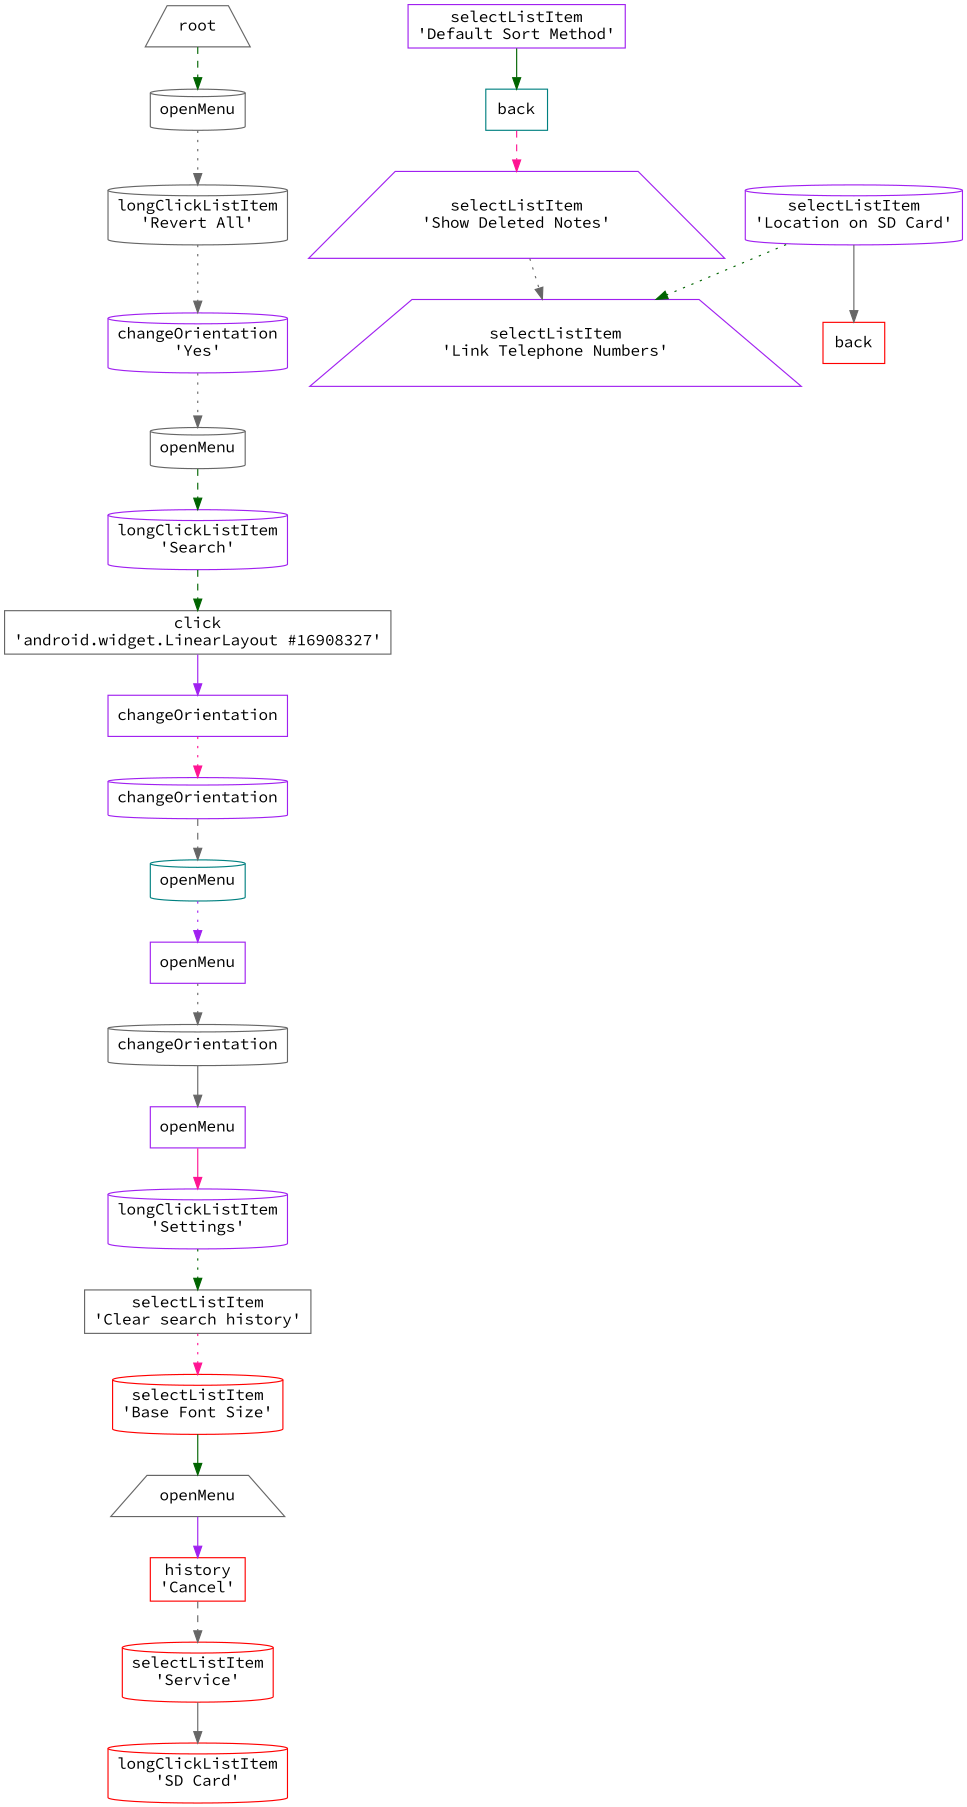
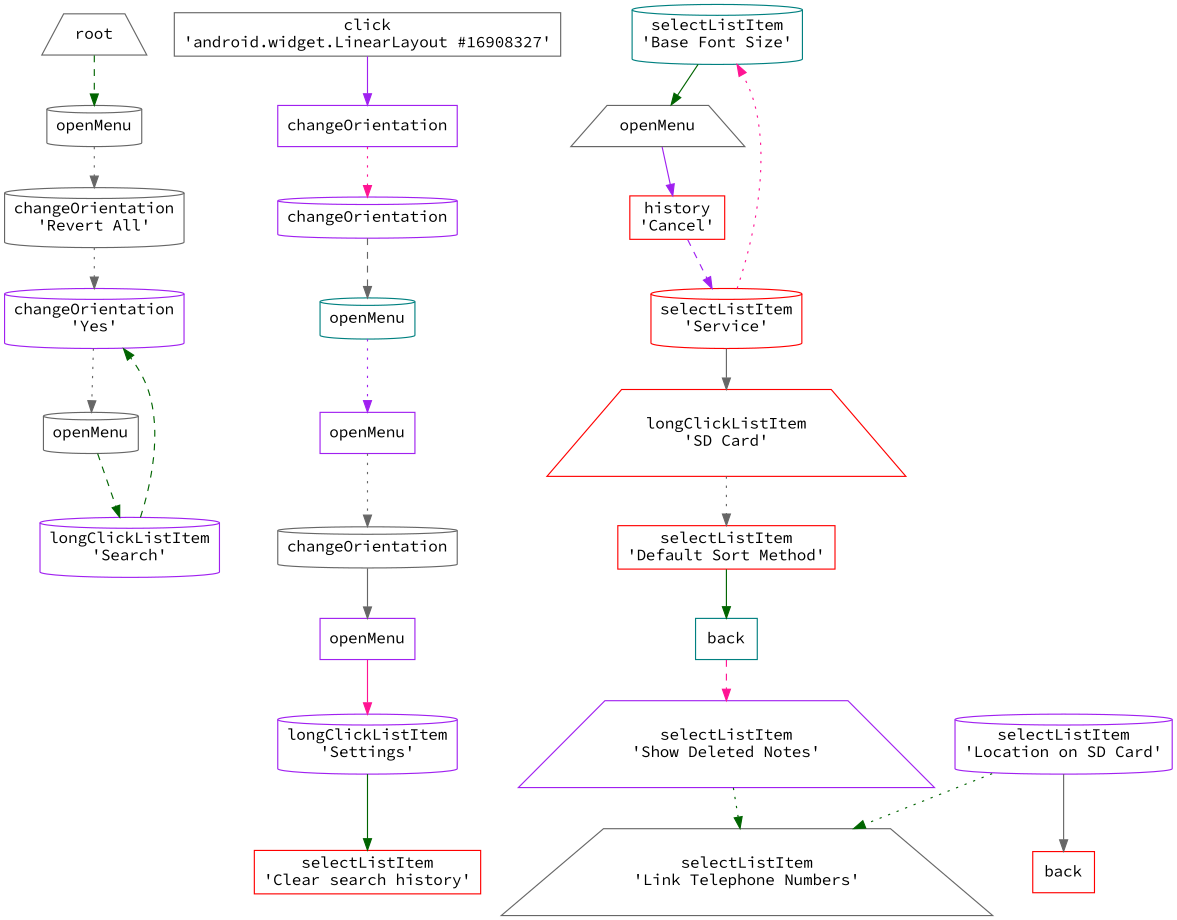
(517, 26) -> (726, 547)
(198, 215) -> (94, 218)
(534, 273) -> (736, 803)
(556, 343) -> (747, 872)
none -> (726, 495)
(198, 584) -> (155, 436)
(198, 1264) -> (367, 806)
(198, 1312) -> (367, 872)
(198, 1348) -> (760, 181)
(198, 1404) -> (717, 34)
(198, 1616) -> (697, 259)
(198, 1773) -> (726, 433)
